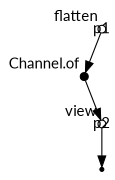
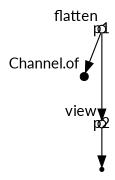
(91, 95) -> (102, 71)
